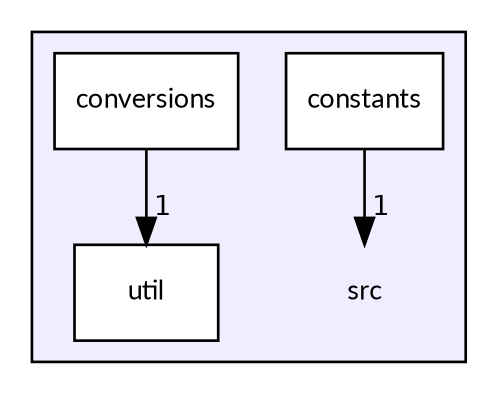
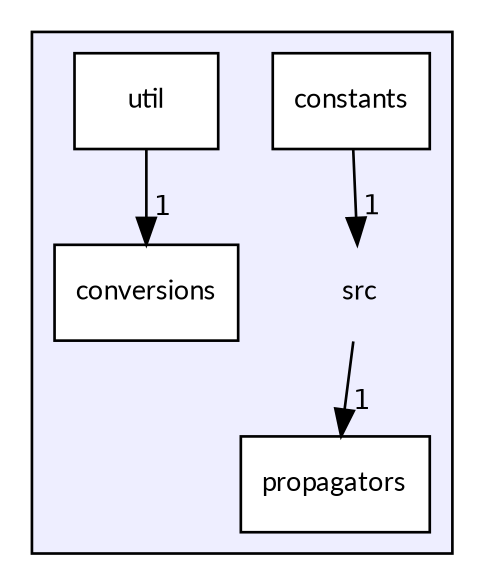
(146, 184) -> (146, 184)
none -> (335, 484)
